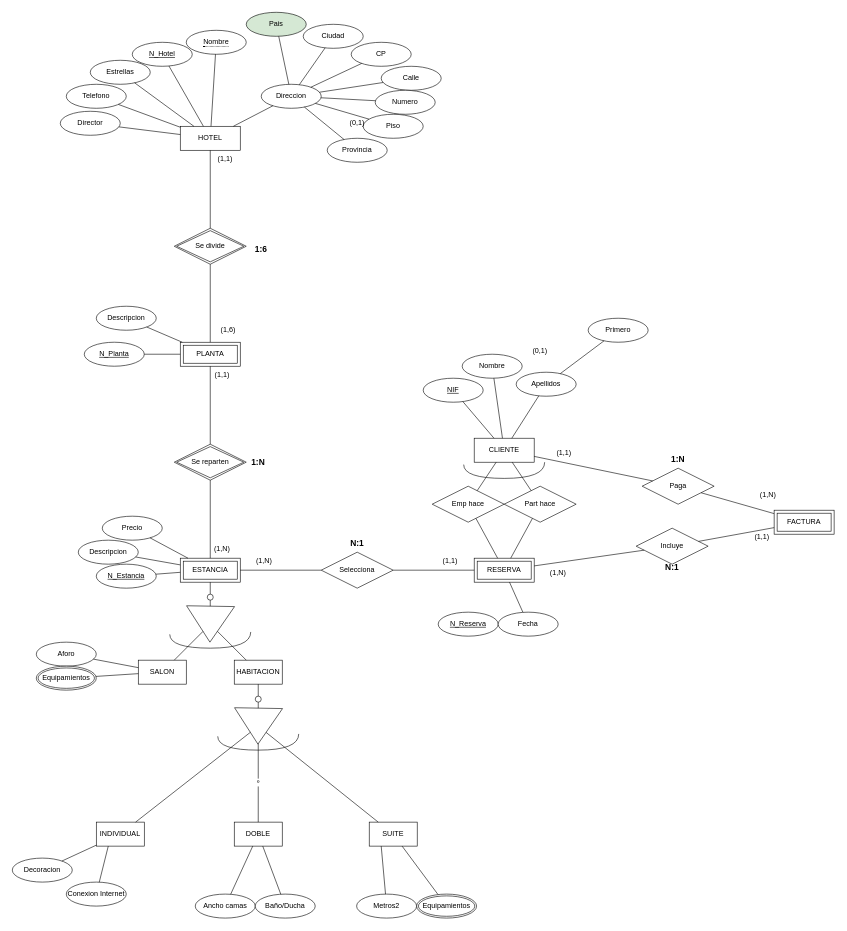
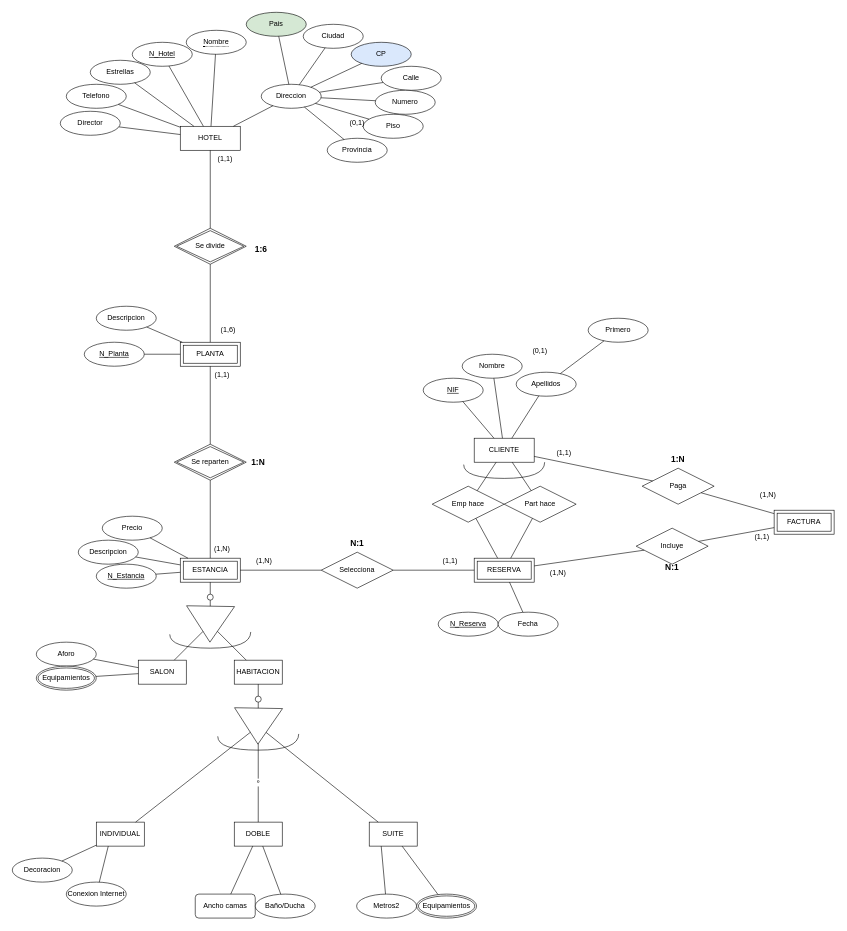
(381, 54) -> (381, 54)
(225, 906) -> (225, 906)
